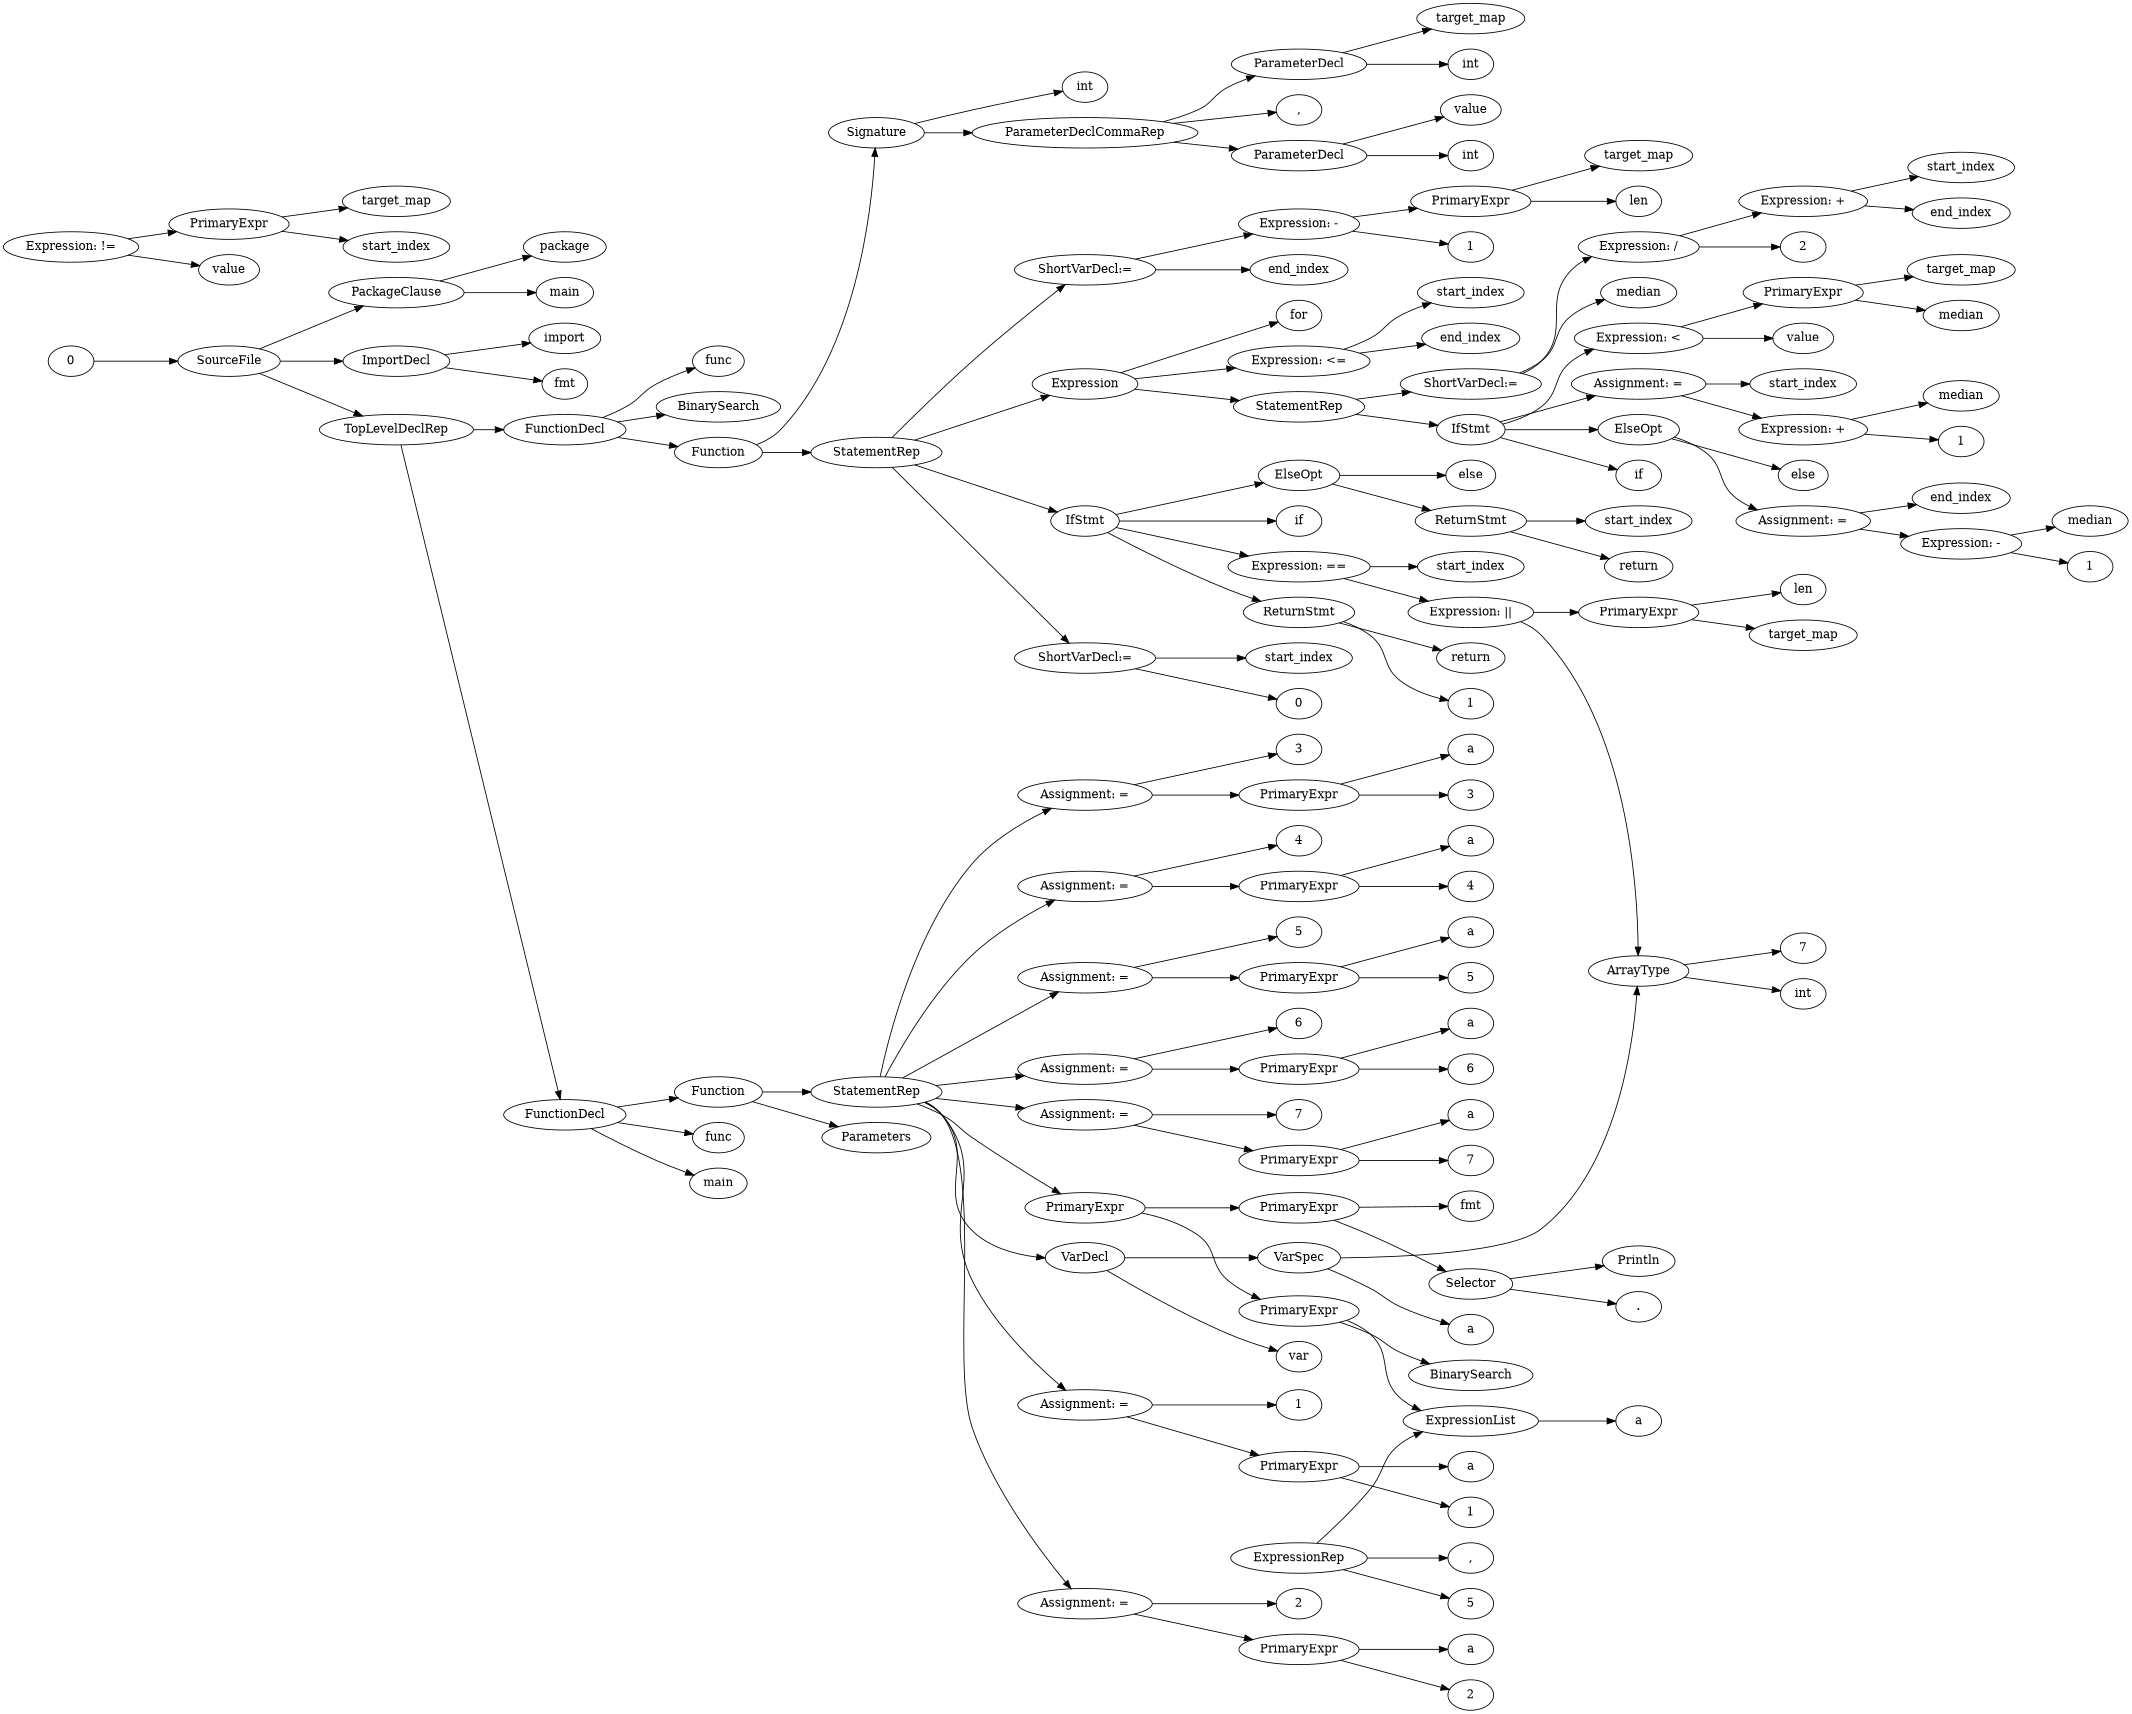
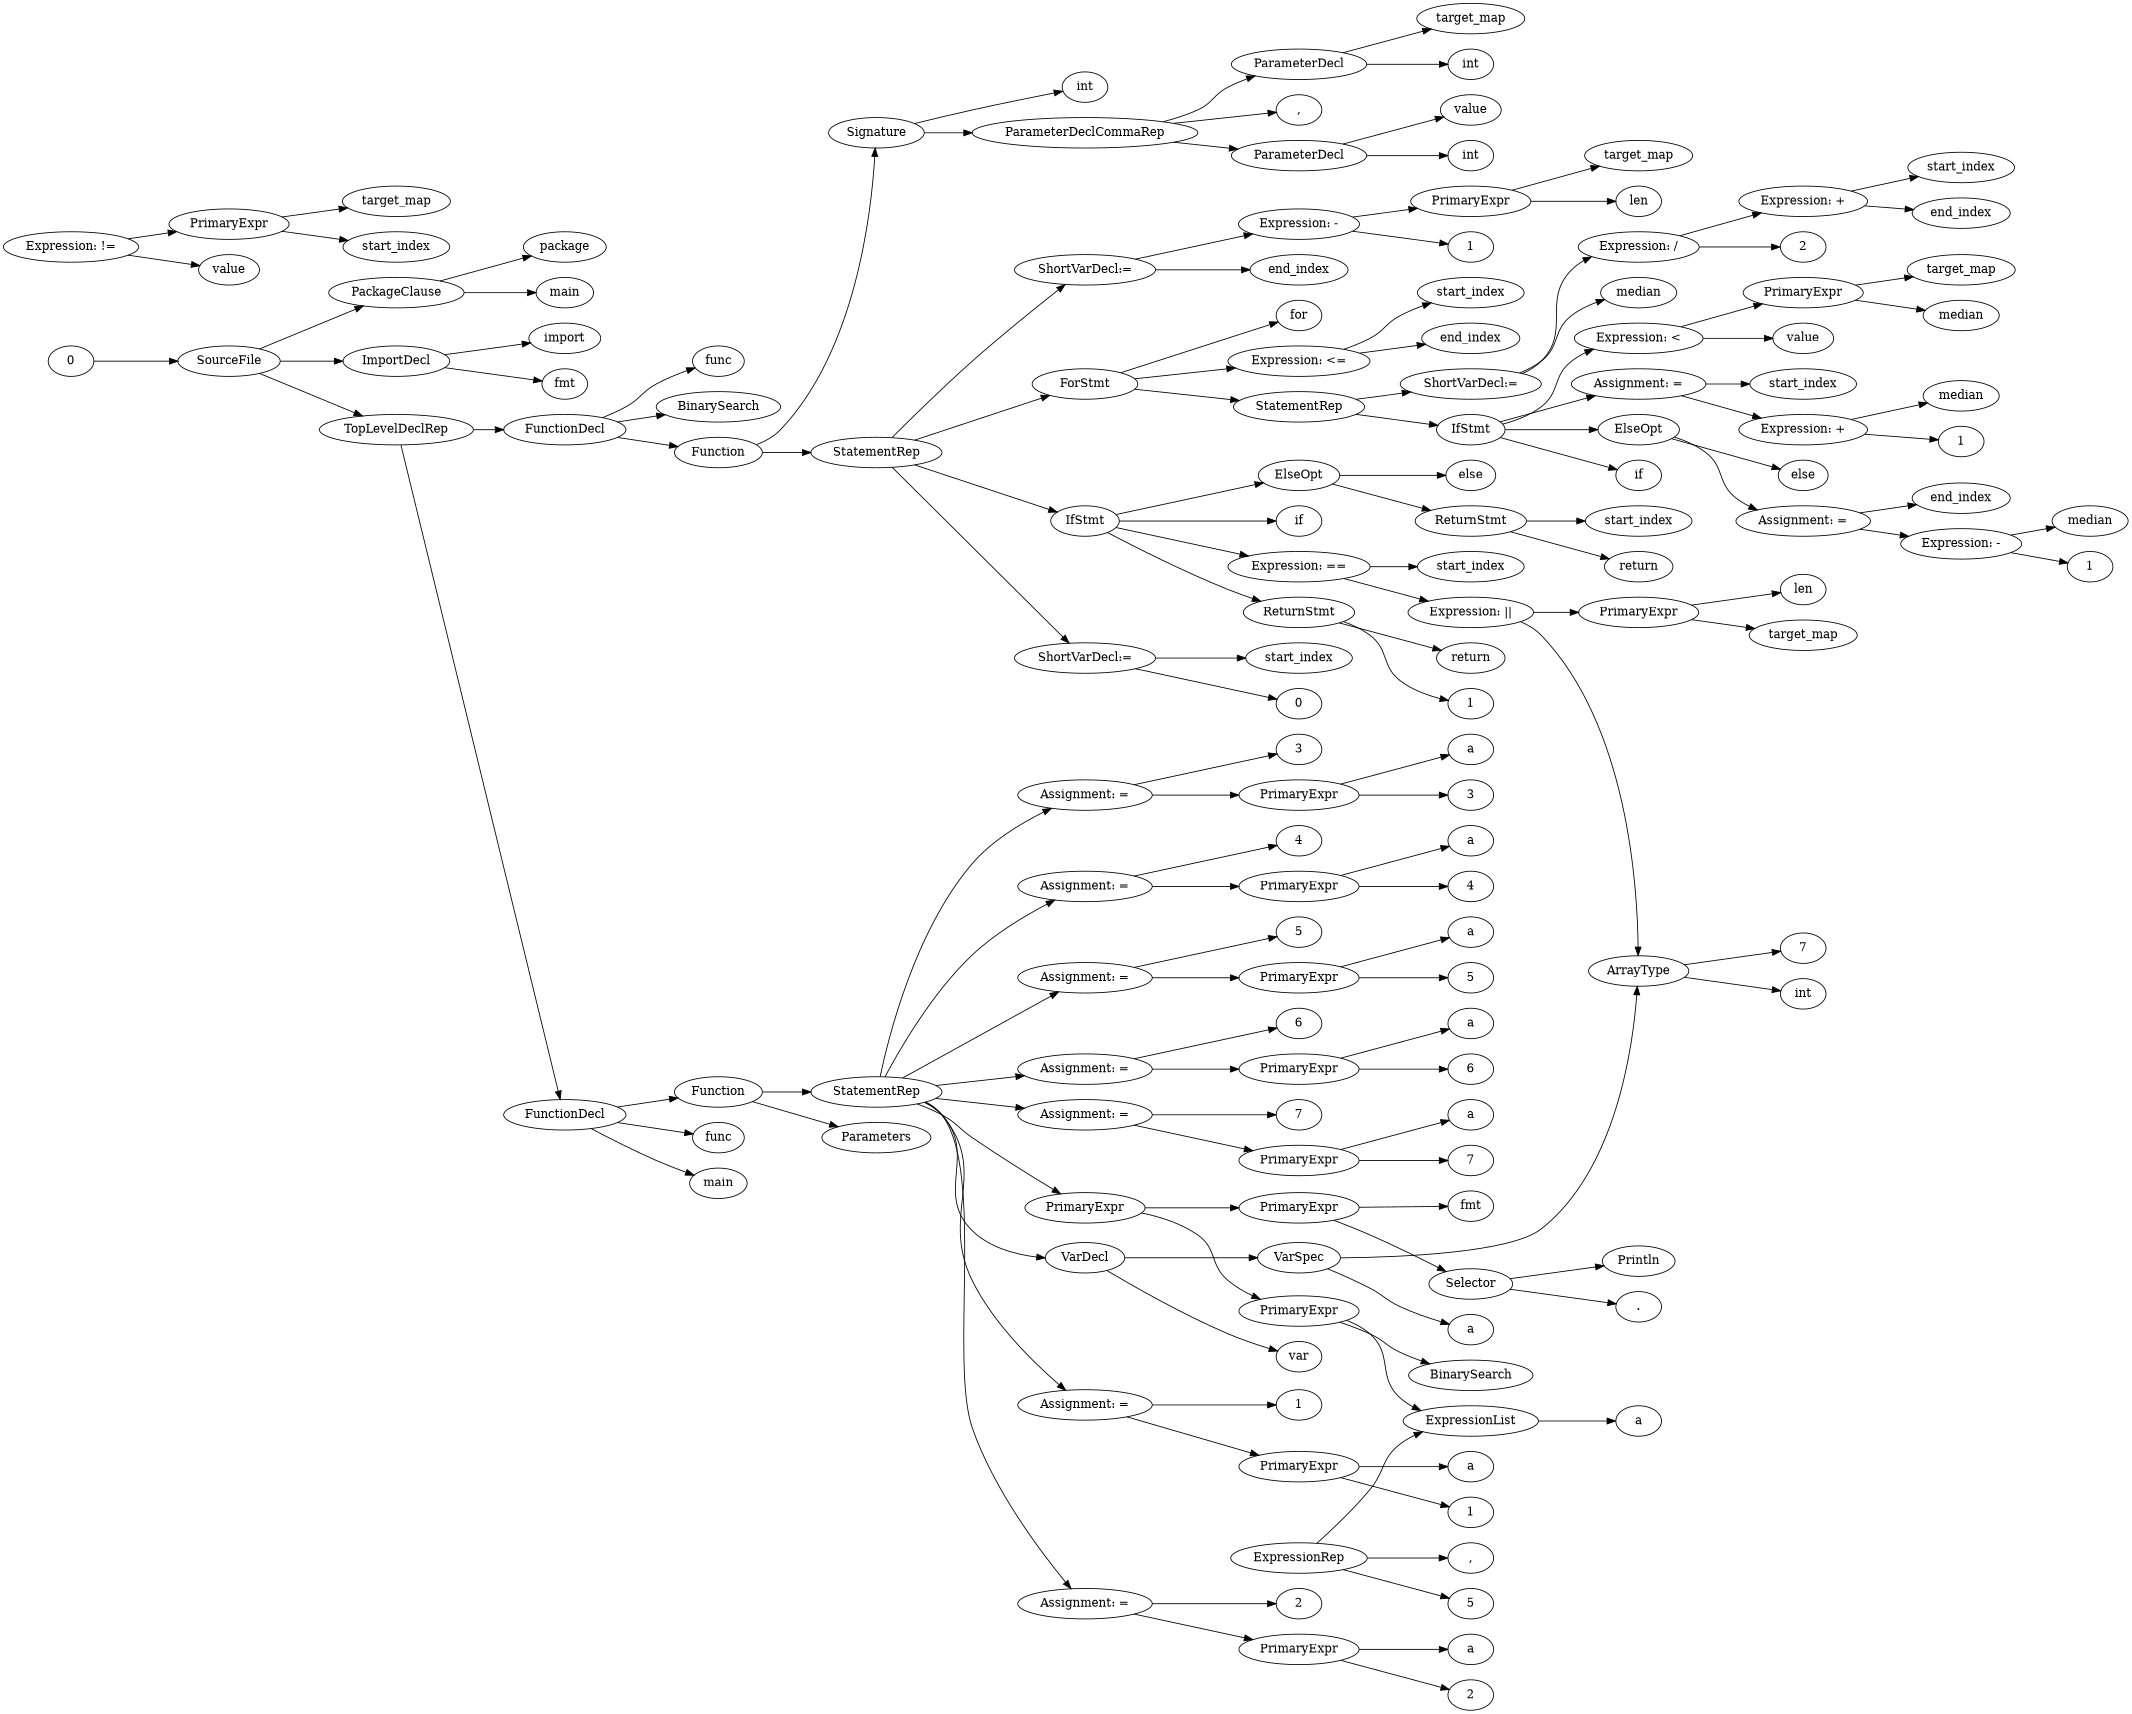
(1085, 384) -> (1085, 384)
